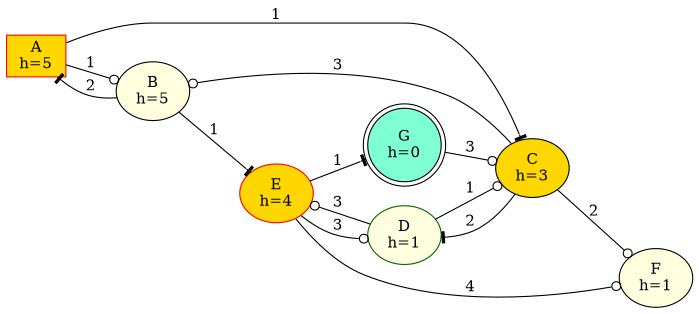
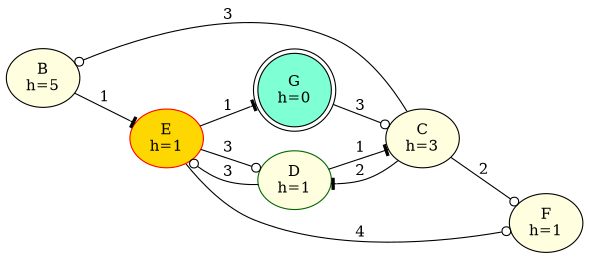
(36, 56) -> none
(532, 168) -> (423, 138)
(277, 193) -> (167, 138)
(464, 204) -> (356, 160)
